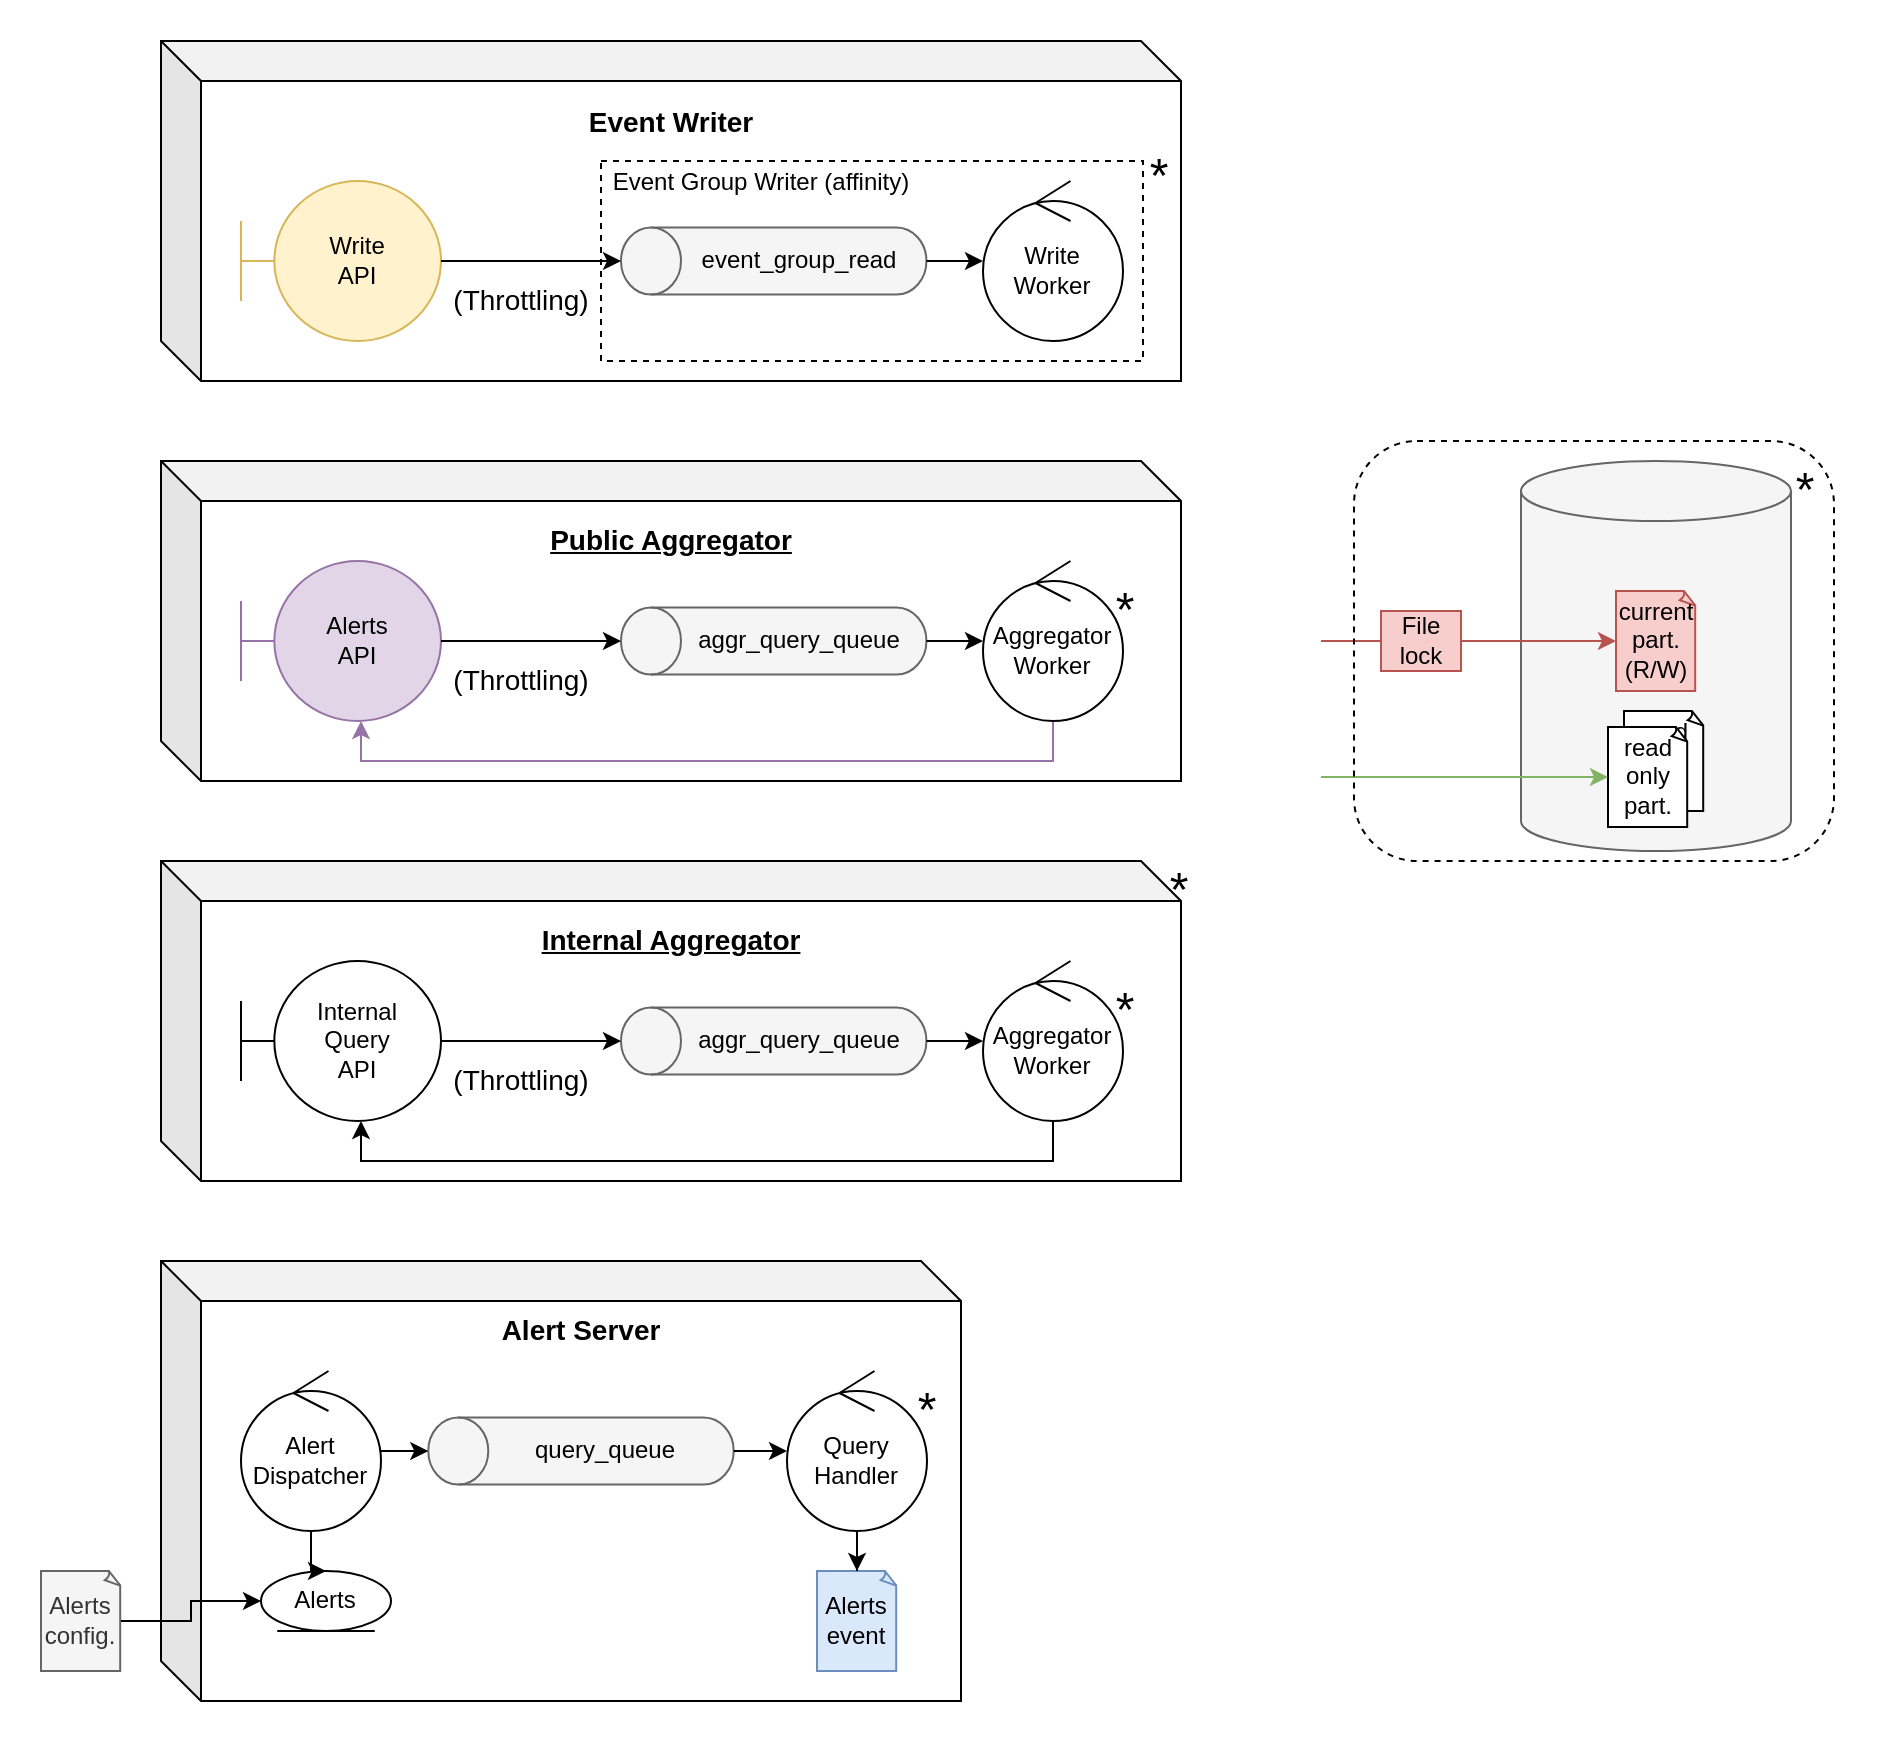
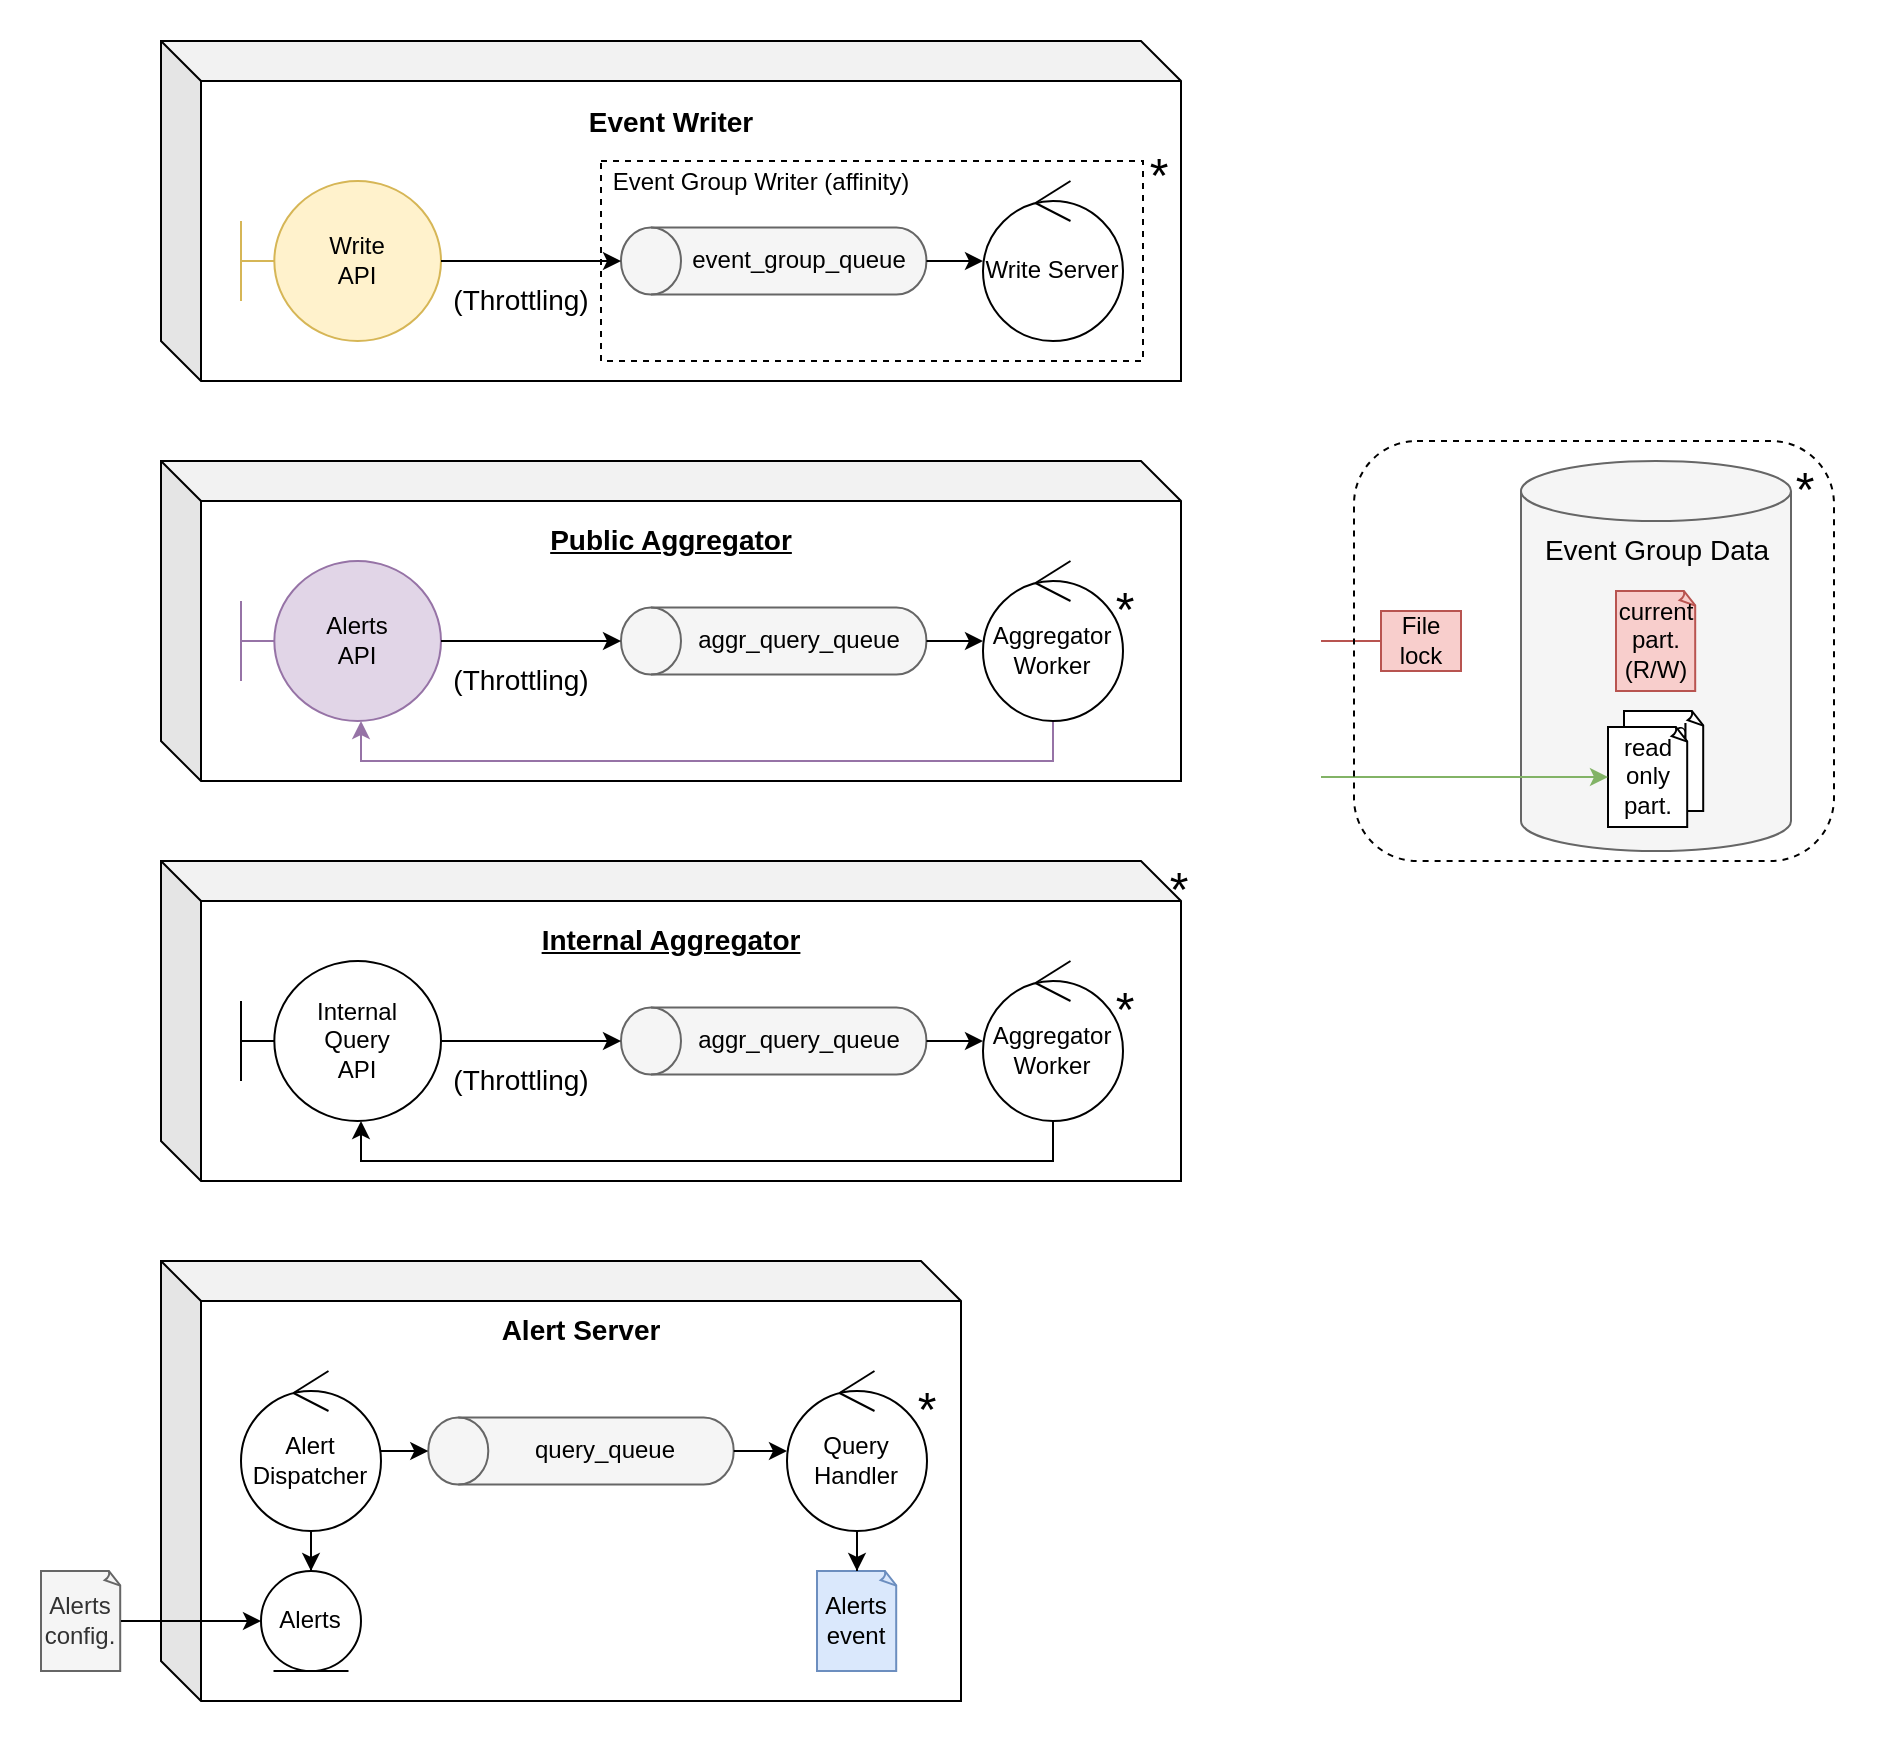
(800, 261) -> (800, 261)
(1053, 271) -> (1053, 271)
none -> (1656, 551)
(1532, 641) -> none
(326, 1601) -> (311, 1621)
